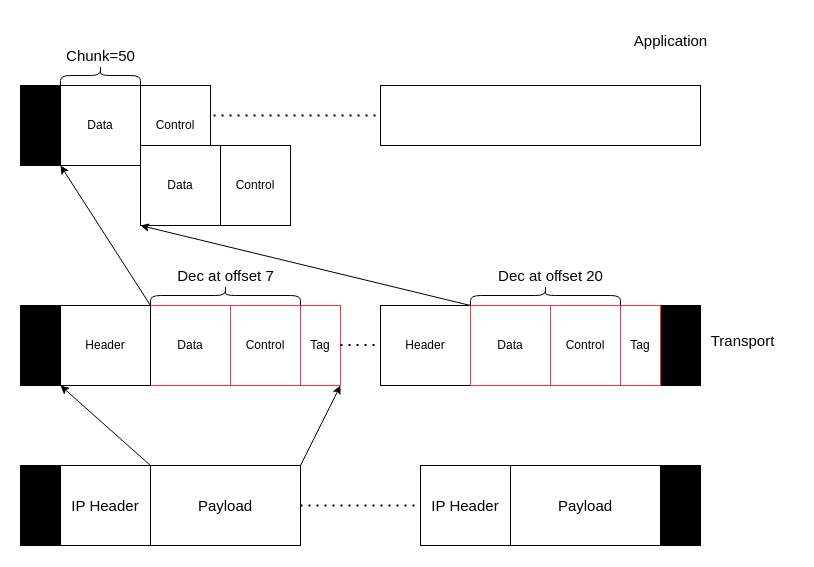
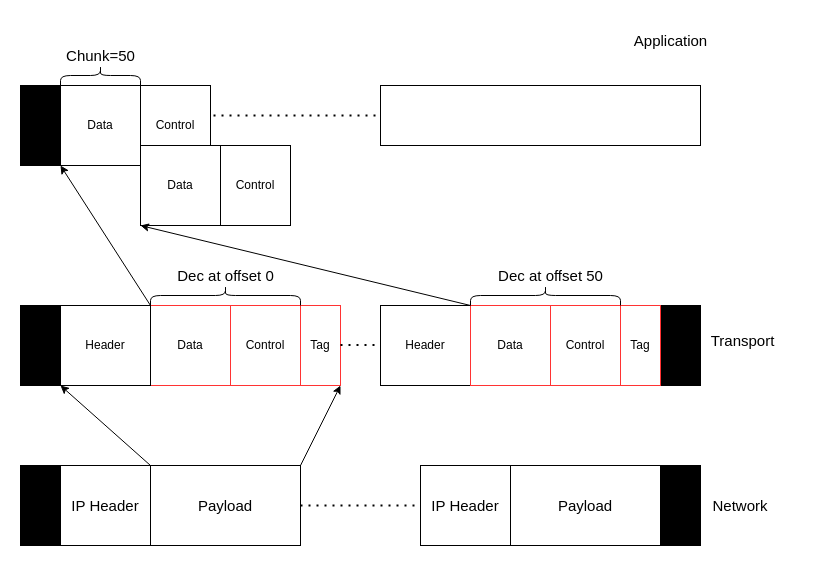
(226, 276) -> (226, 276)
(551, 276) -> (551, 276)
none -> (741, 506)
